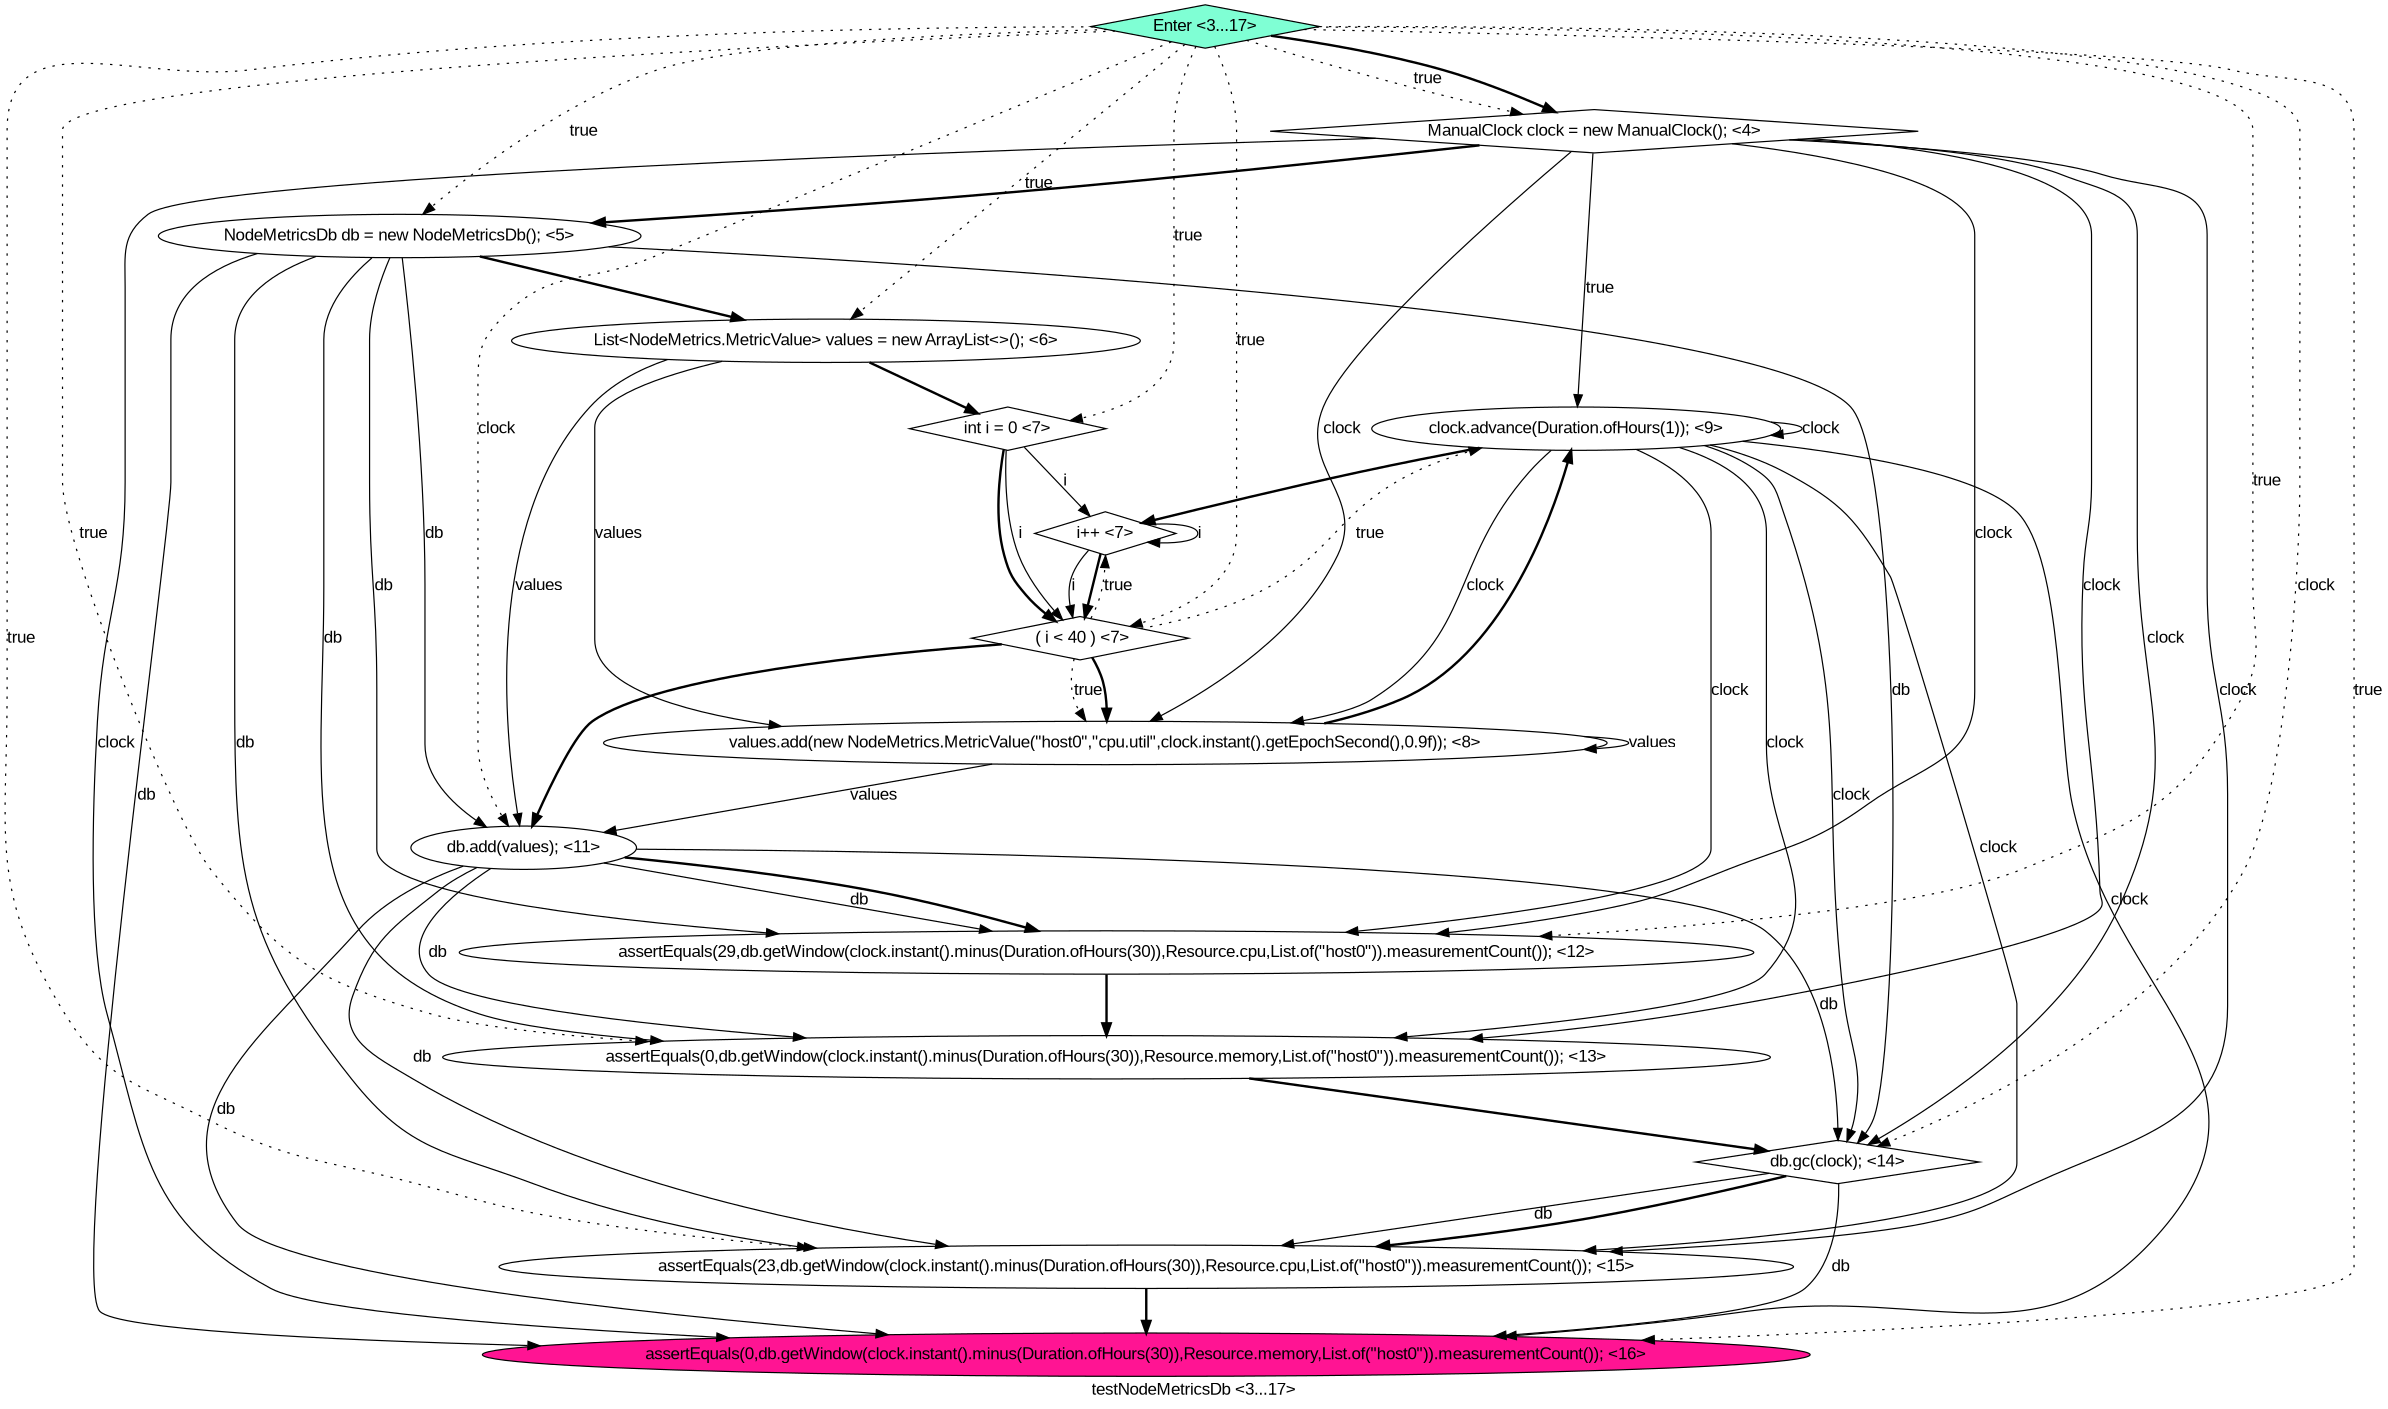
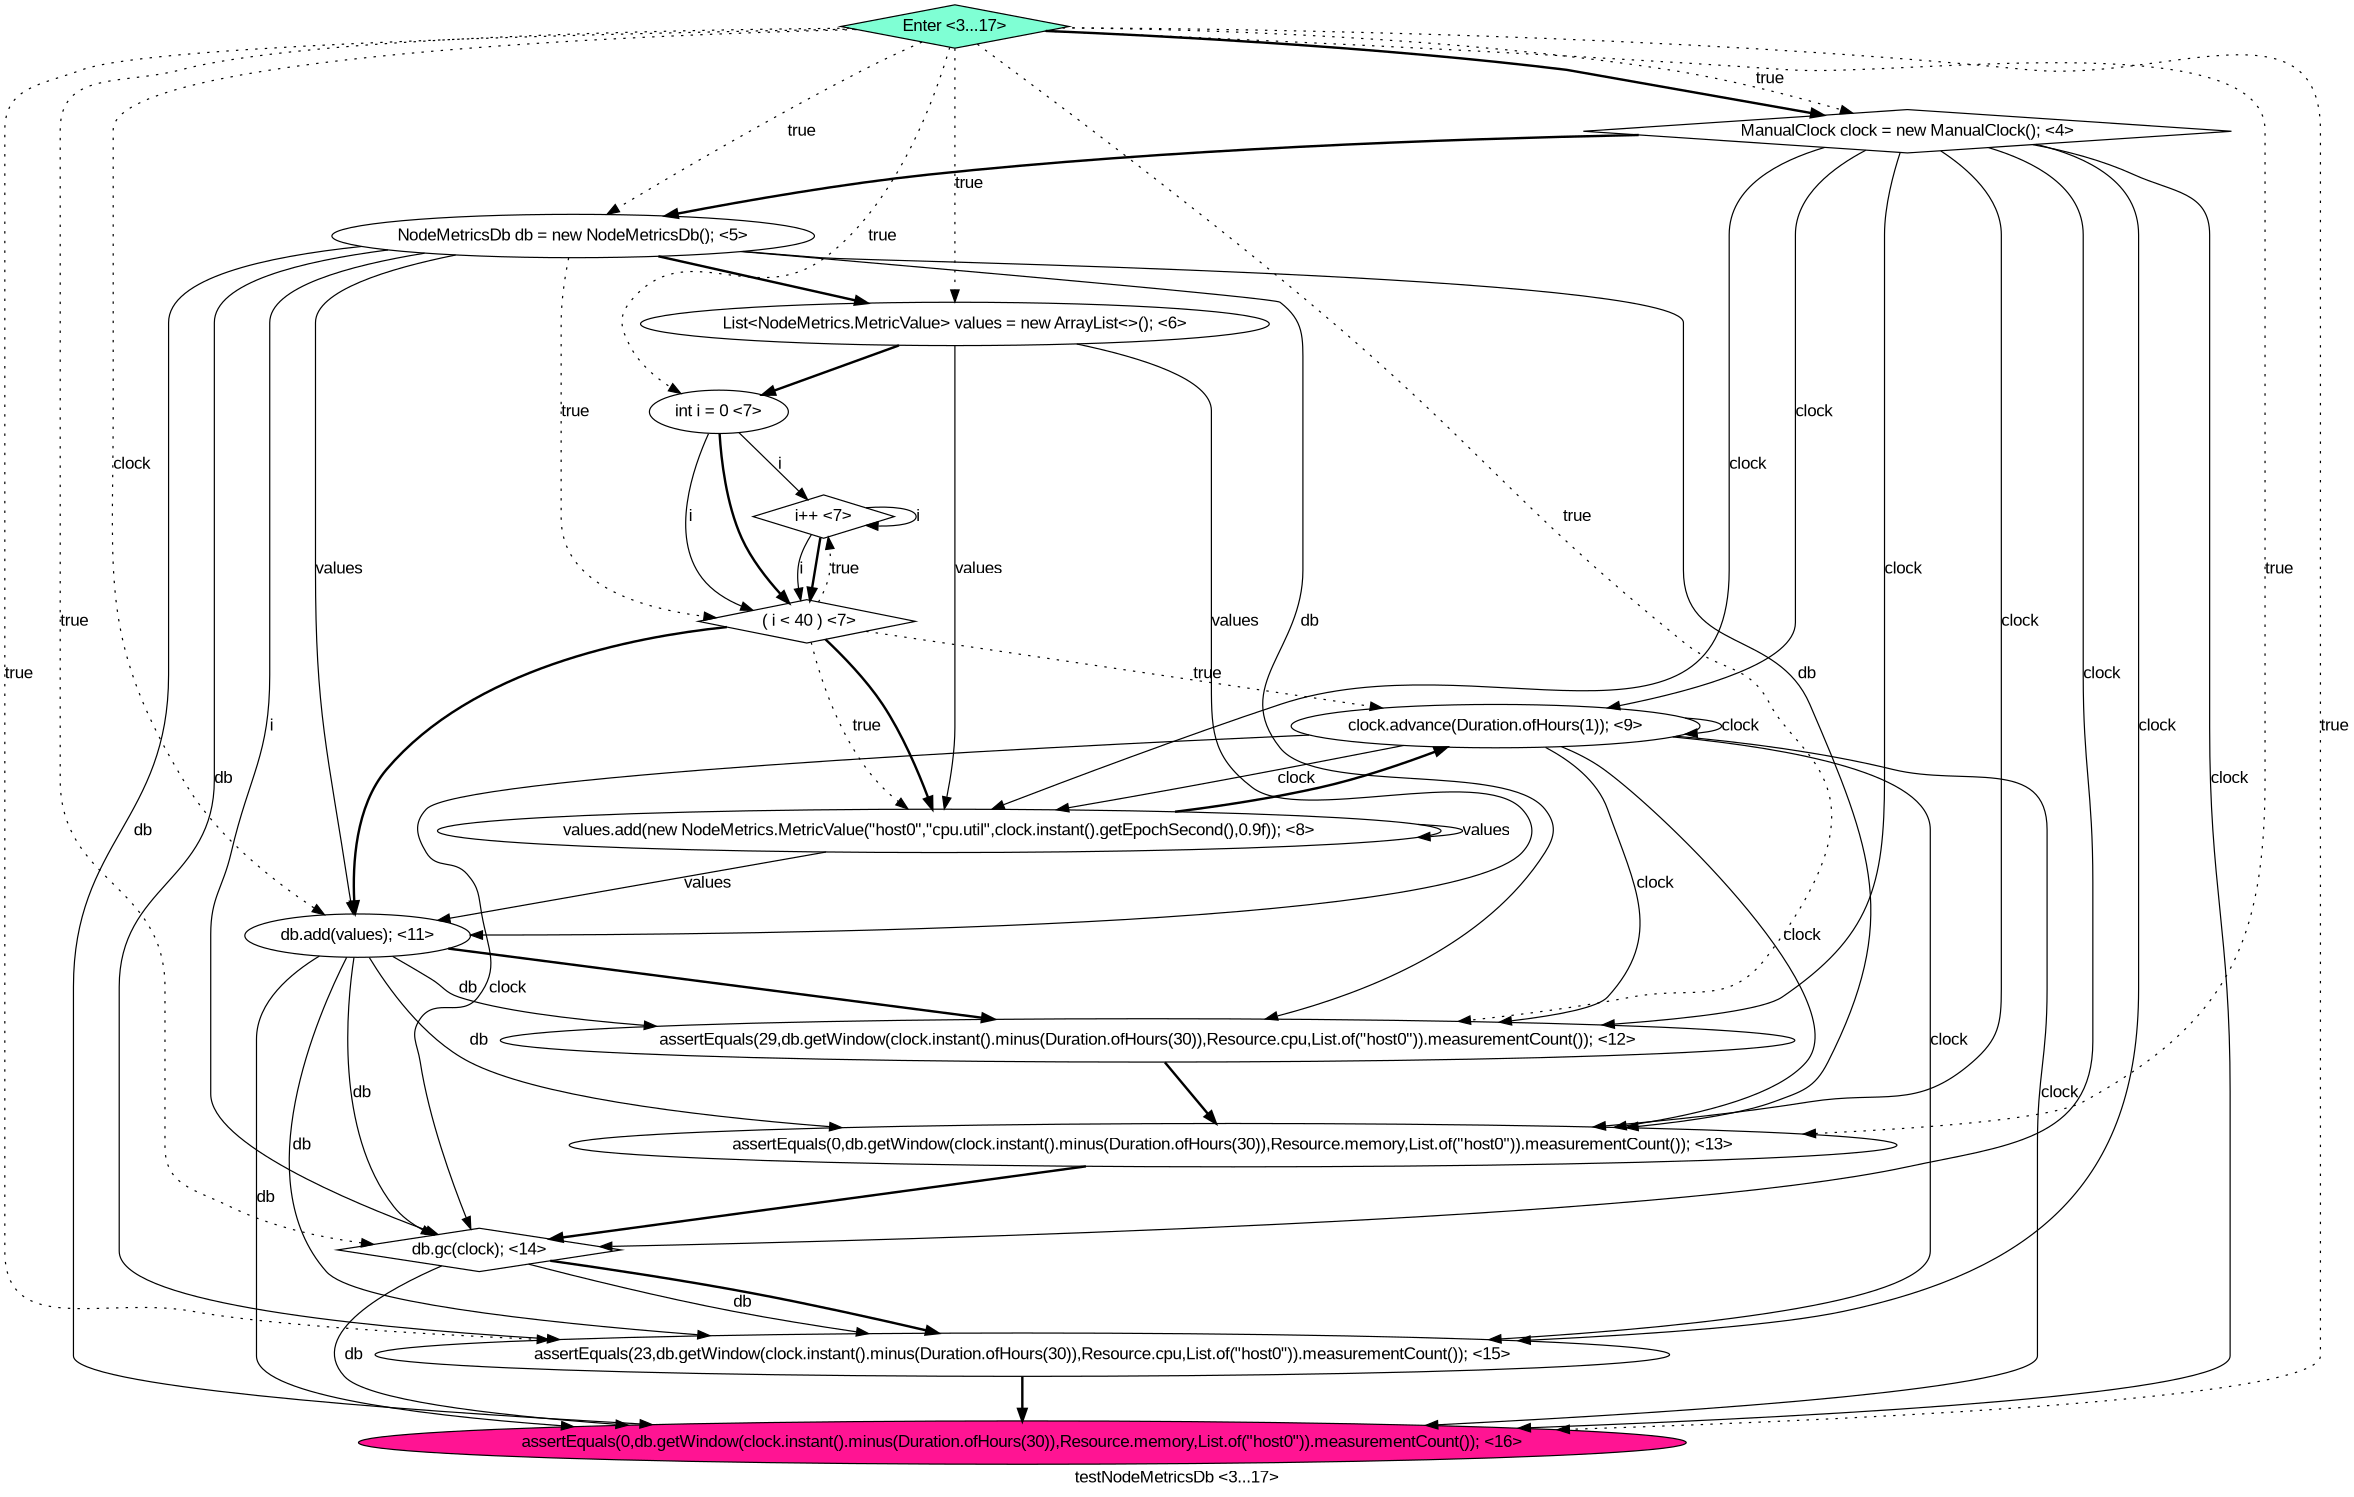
(1600, 288) -> (1814, 412)
(1237, 358) -> (561, 482)
(1008, 429) -> (719, 412)
(1316, 482) -> none
(435, 533) -> (340, 569)
(2316, 586) -> (75, 621)
(1901, 691) -> (272, 726)
